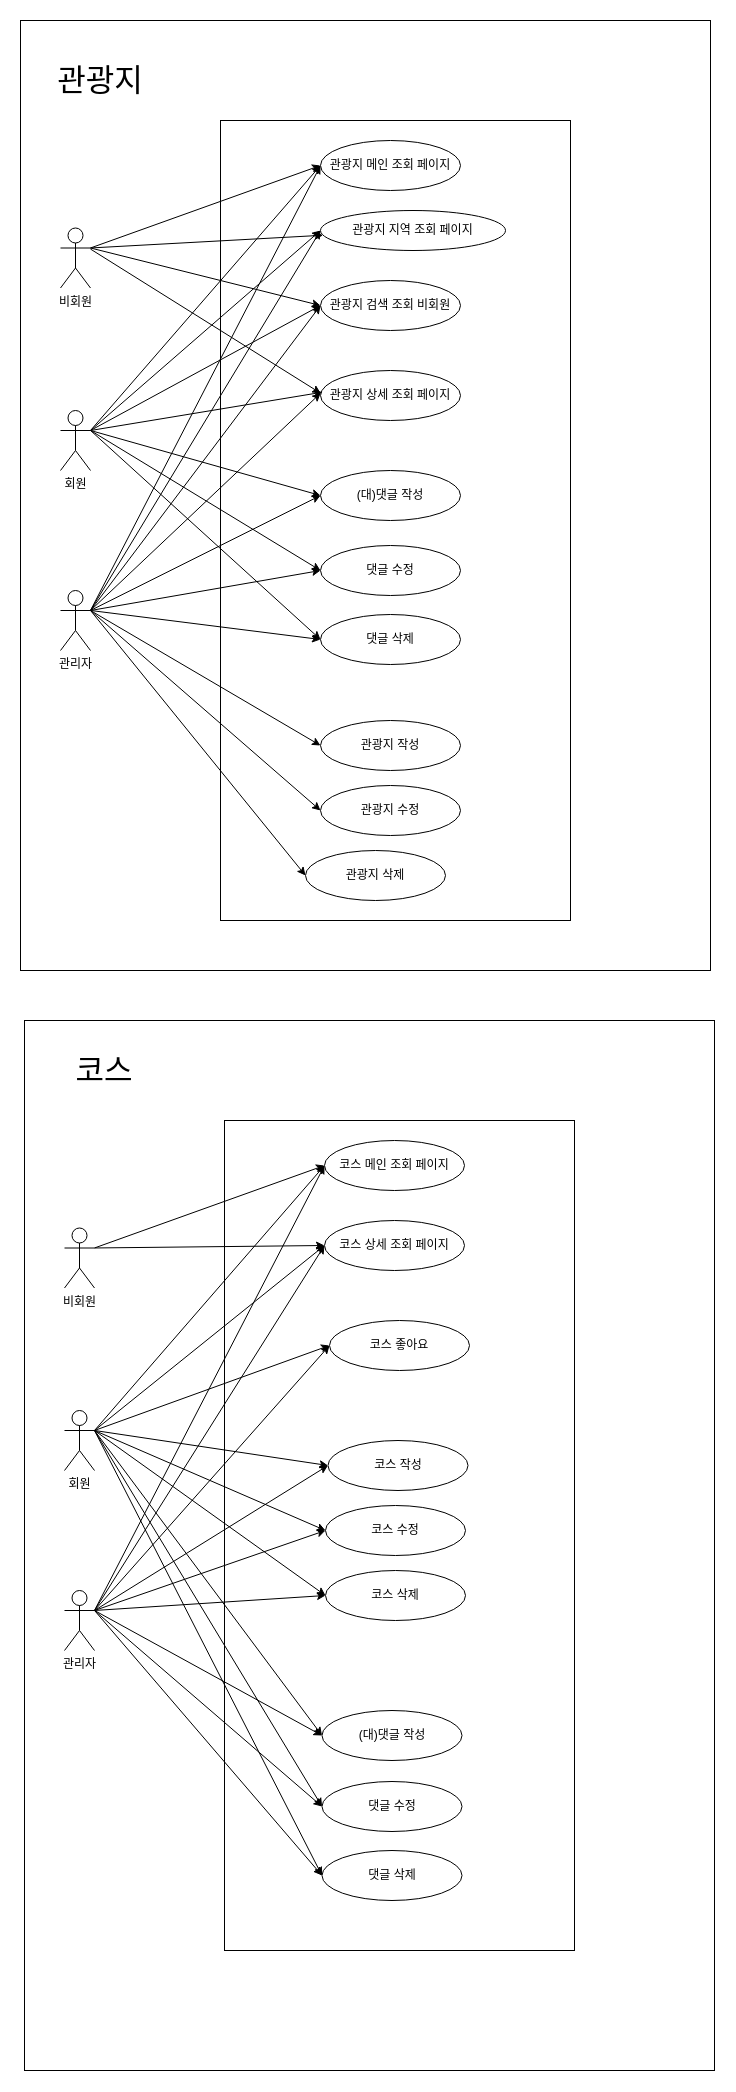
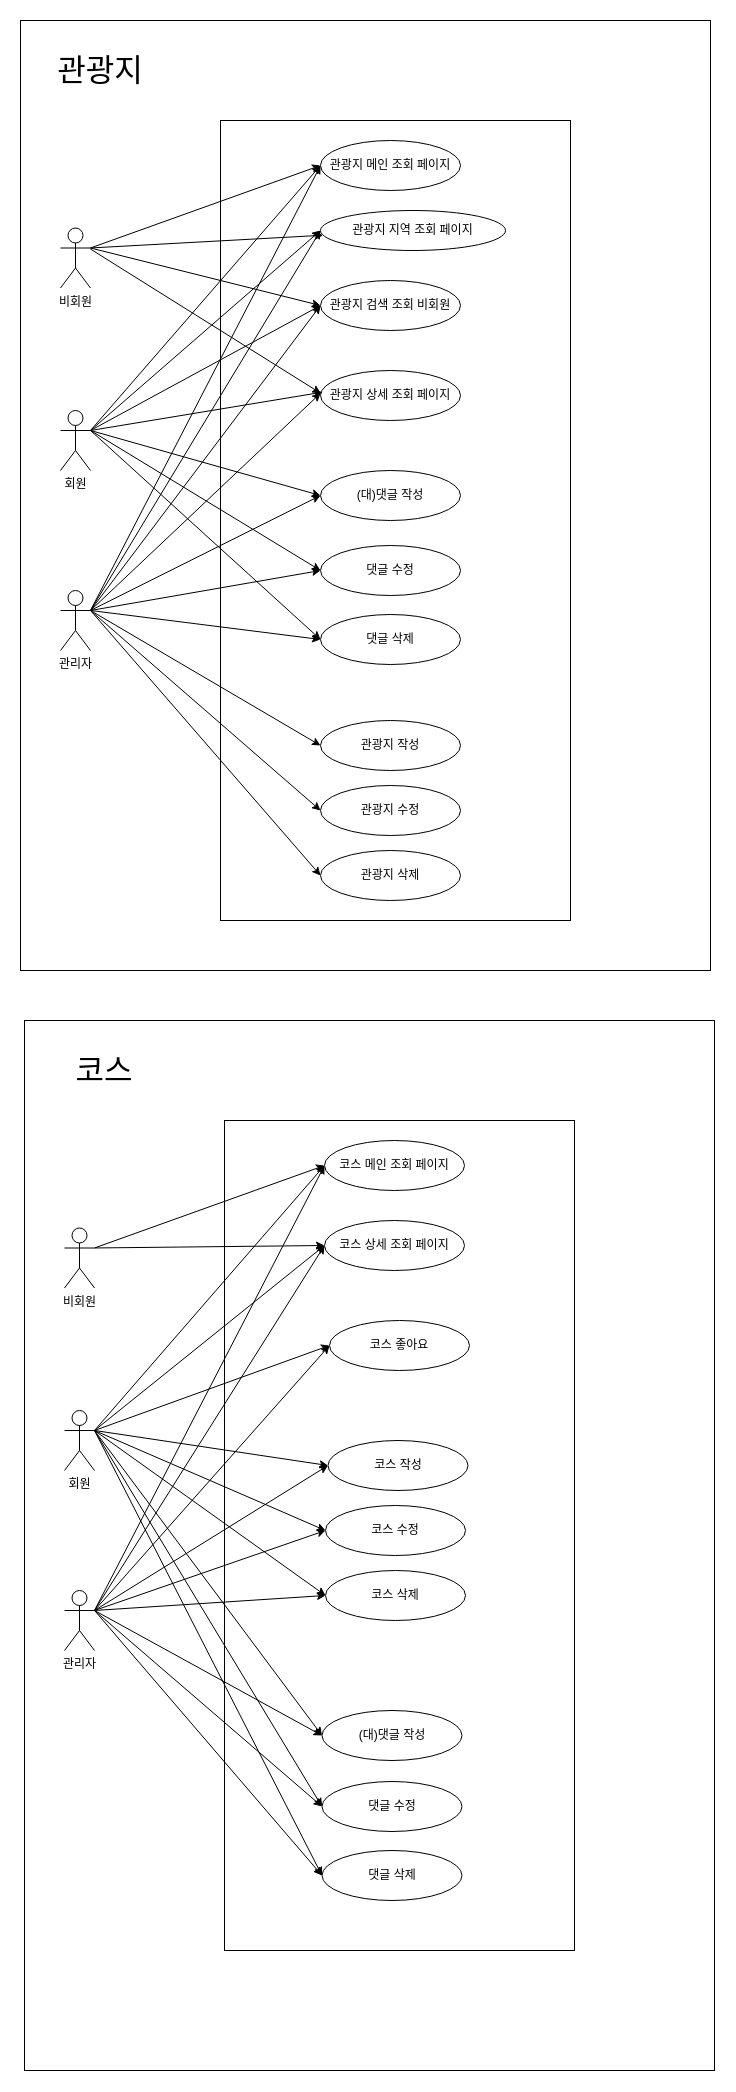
(101, 81) -> (101, 71)
(376, 876) -> (391, 876)
